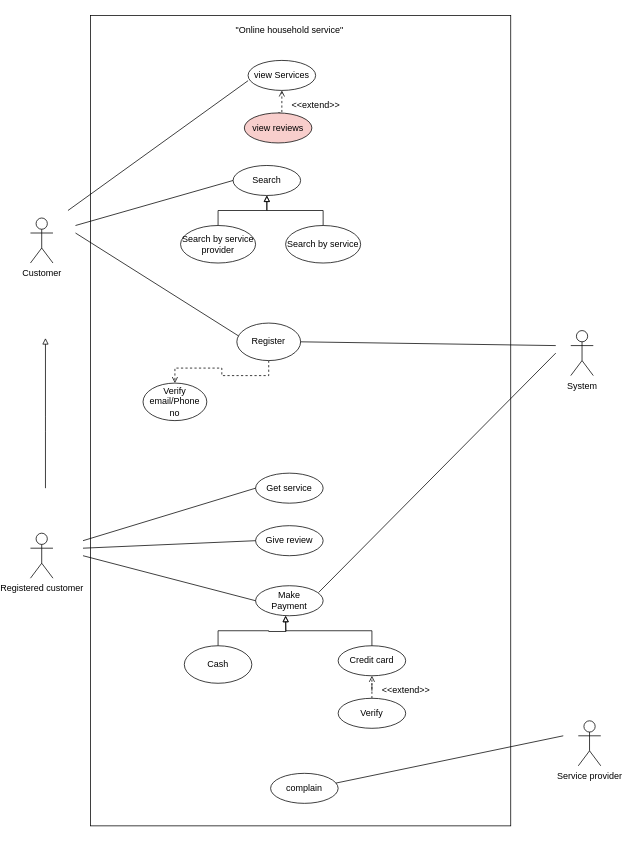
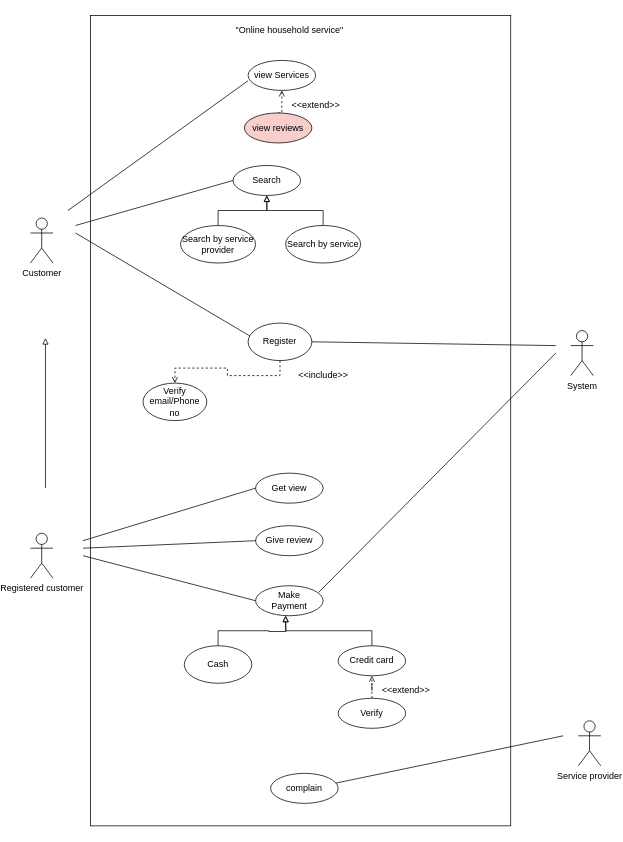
(269, 342) -> (280, 342)
none -> (323, 375)
(289, 488) -> (289, 488)
